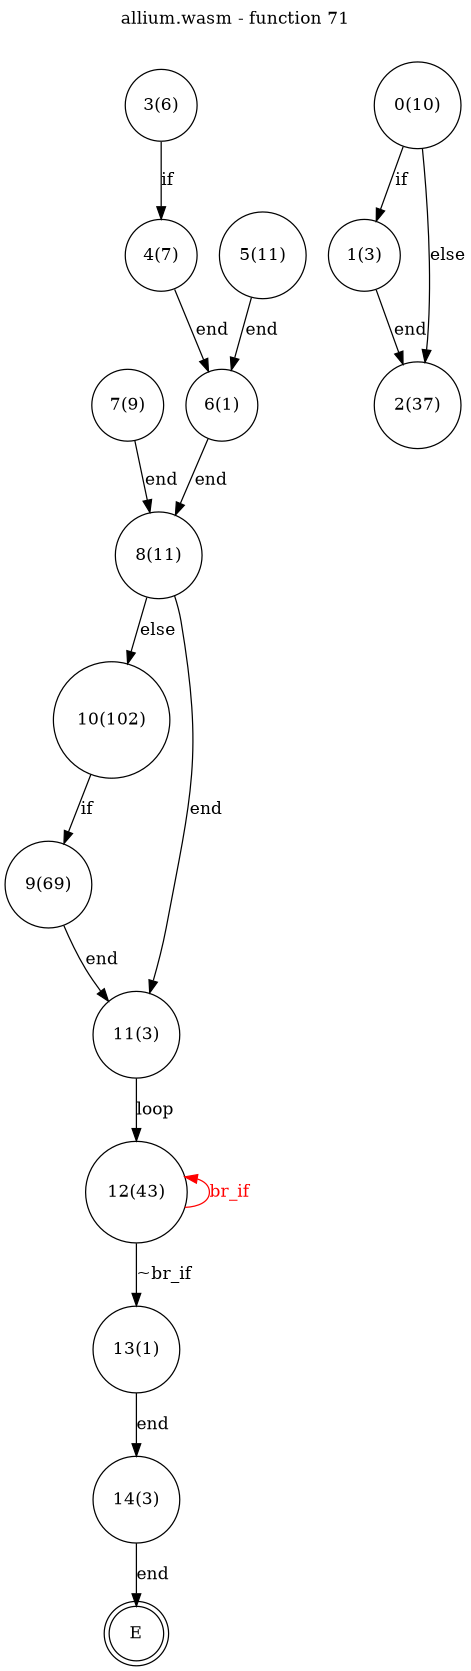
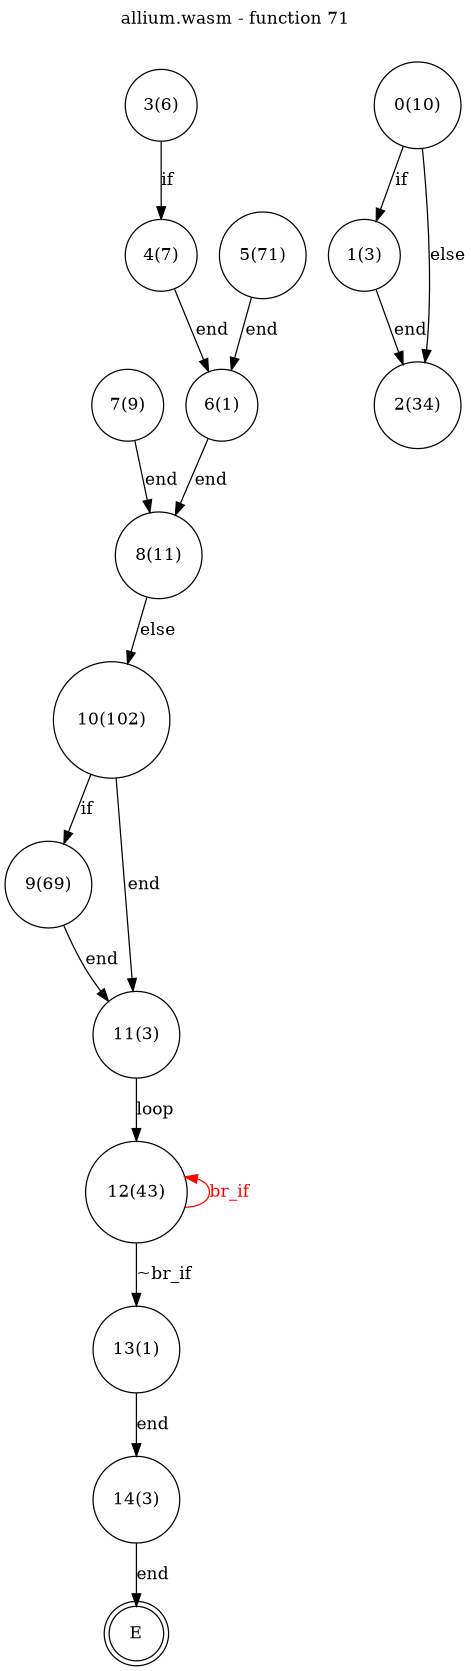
(263, 255) -> (263, 255)
(418, 405) -> (418, 405)
(190, 789) -> (124, 878)
